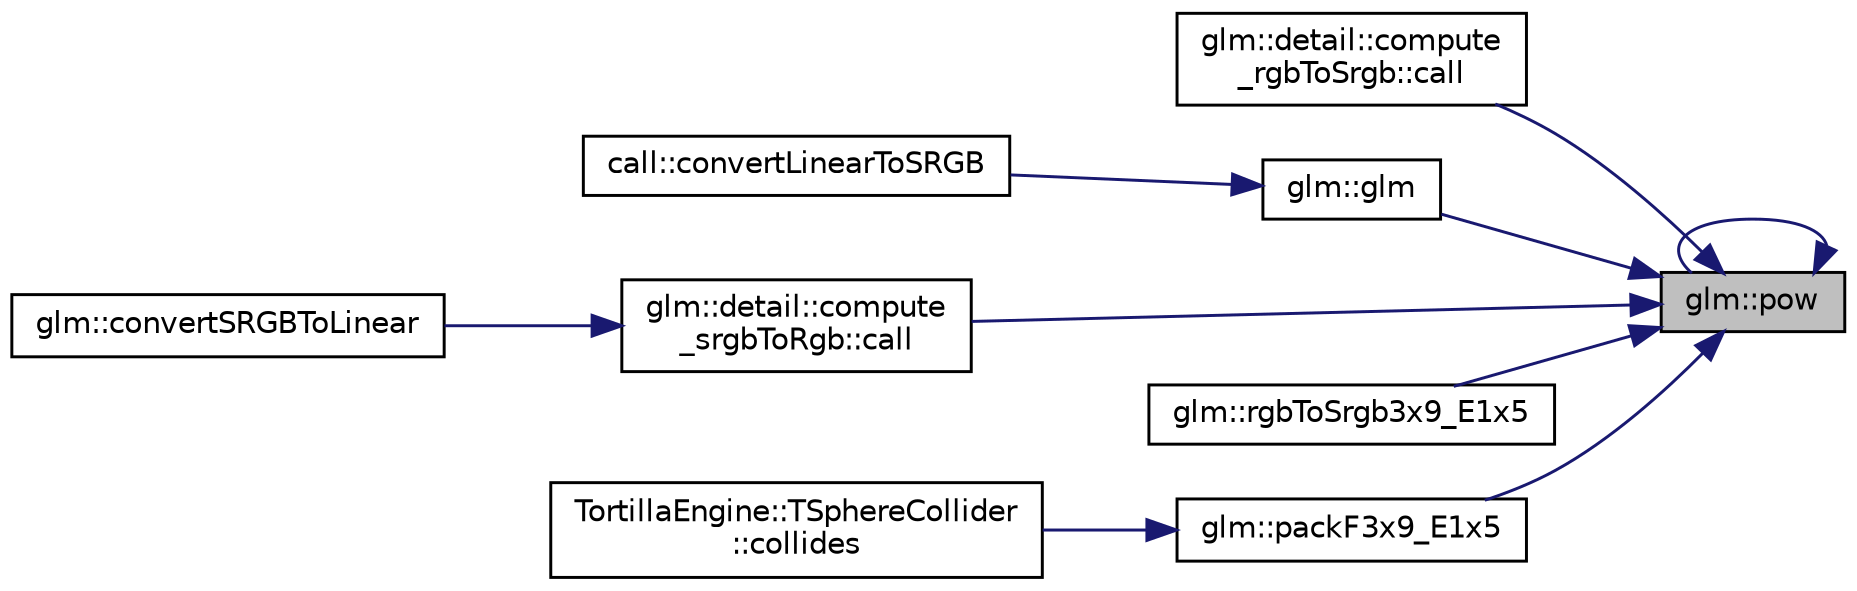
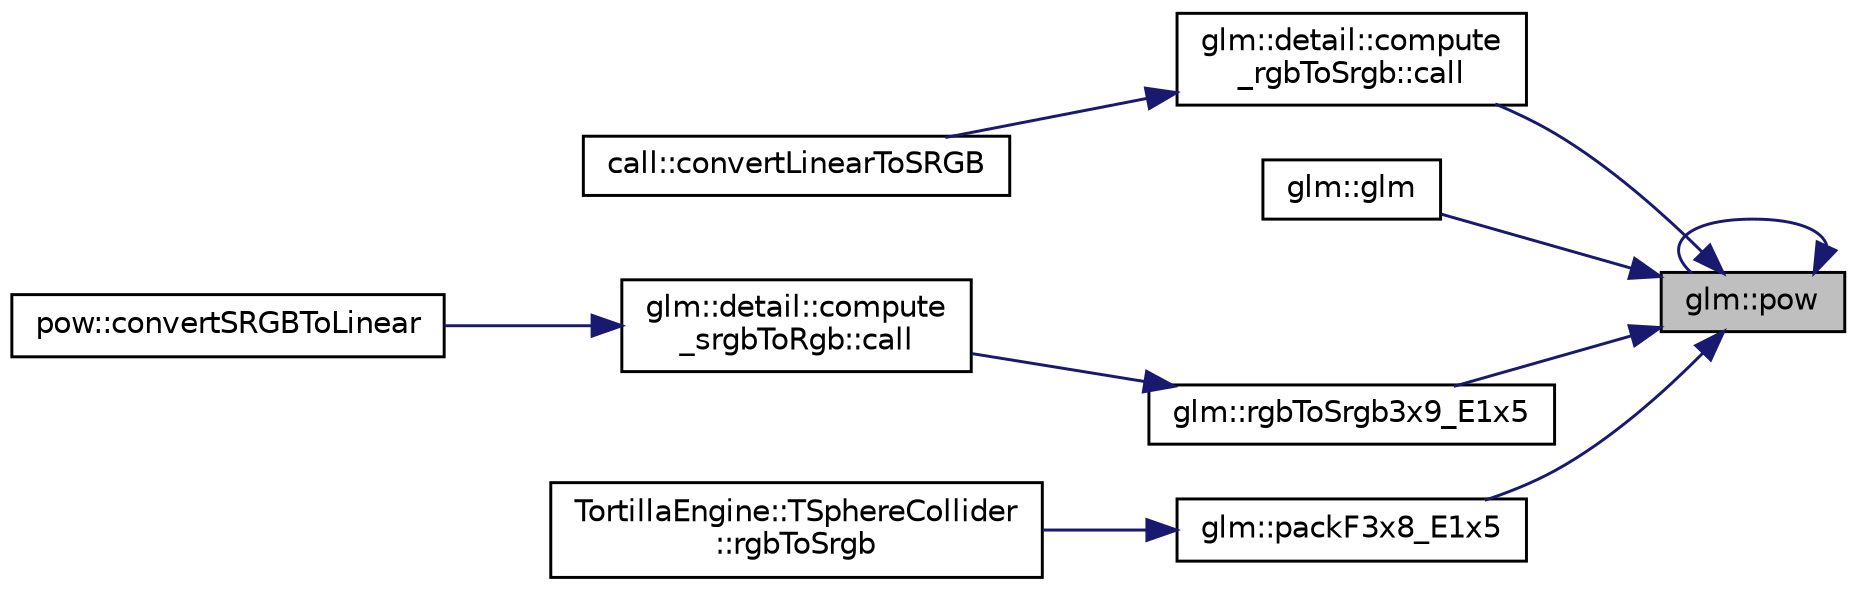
(1121, 180) -> (1046, 118)
(1301, 313) -> (1058, 368)
(228, 326) -> (228, 326)
(797, 530) -> (797, 530)
(1352, 530) -> (1352, 530)
